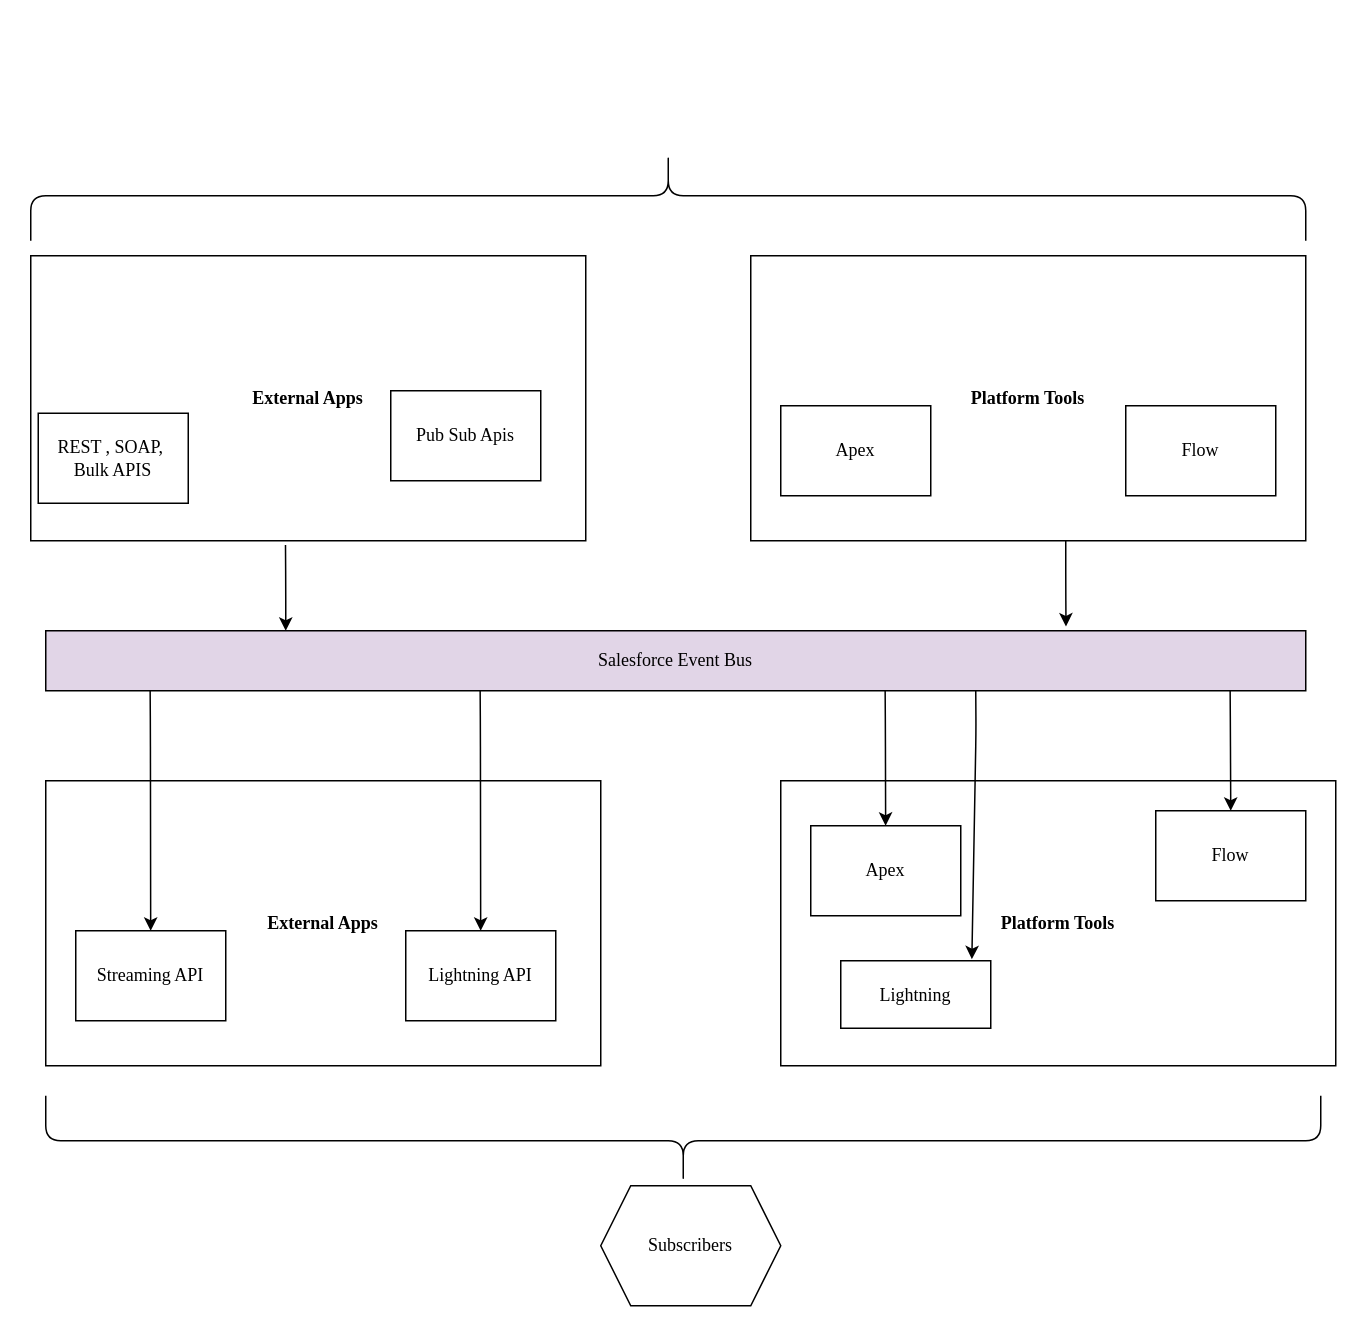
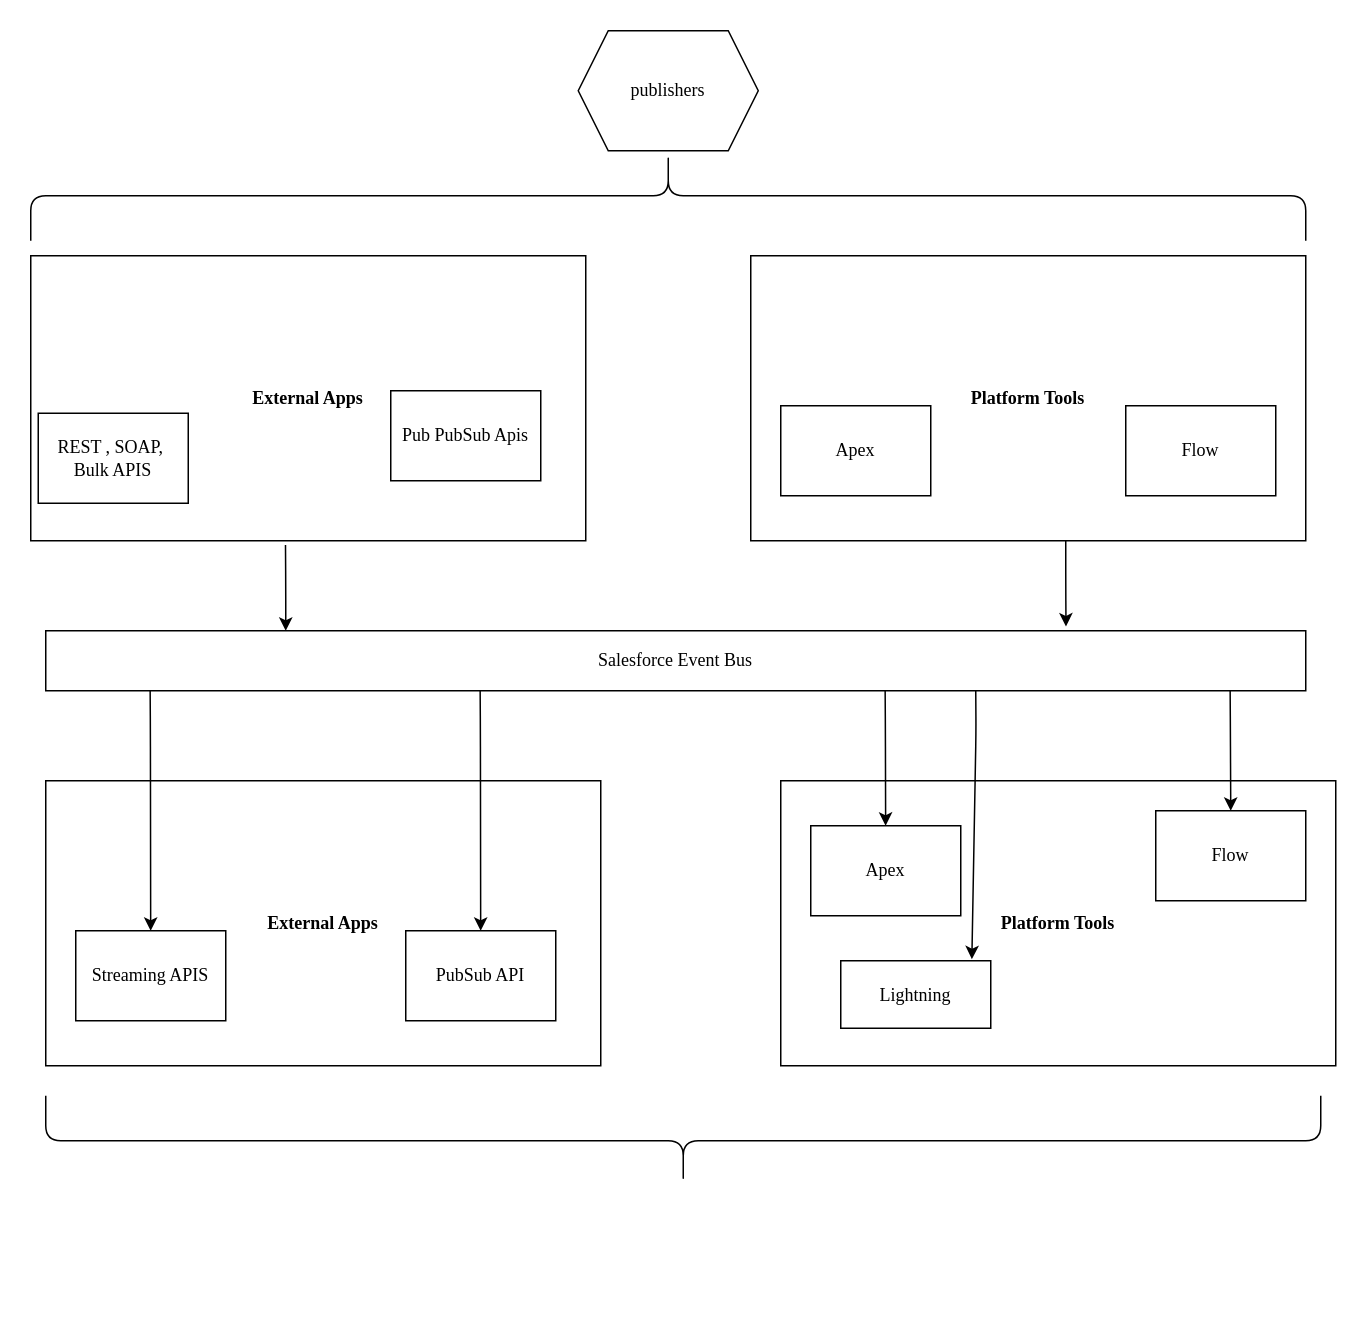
none -> (668, 91)
(466, 436) -> (466, 436)
(676, 661) -> (676, 661)
(151, 976) -> (151, 976)
(481, 976) -> (481, 976)
(691, 1246) -> none
